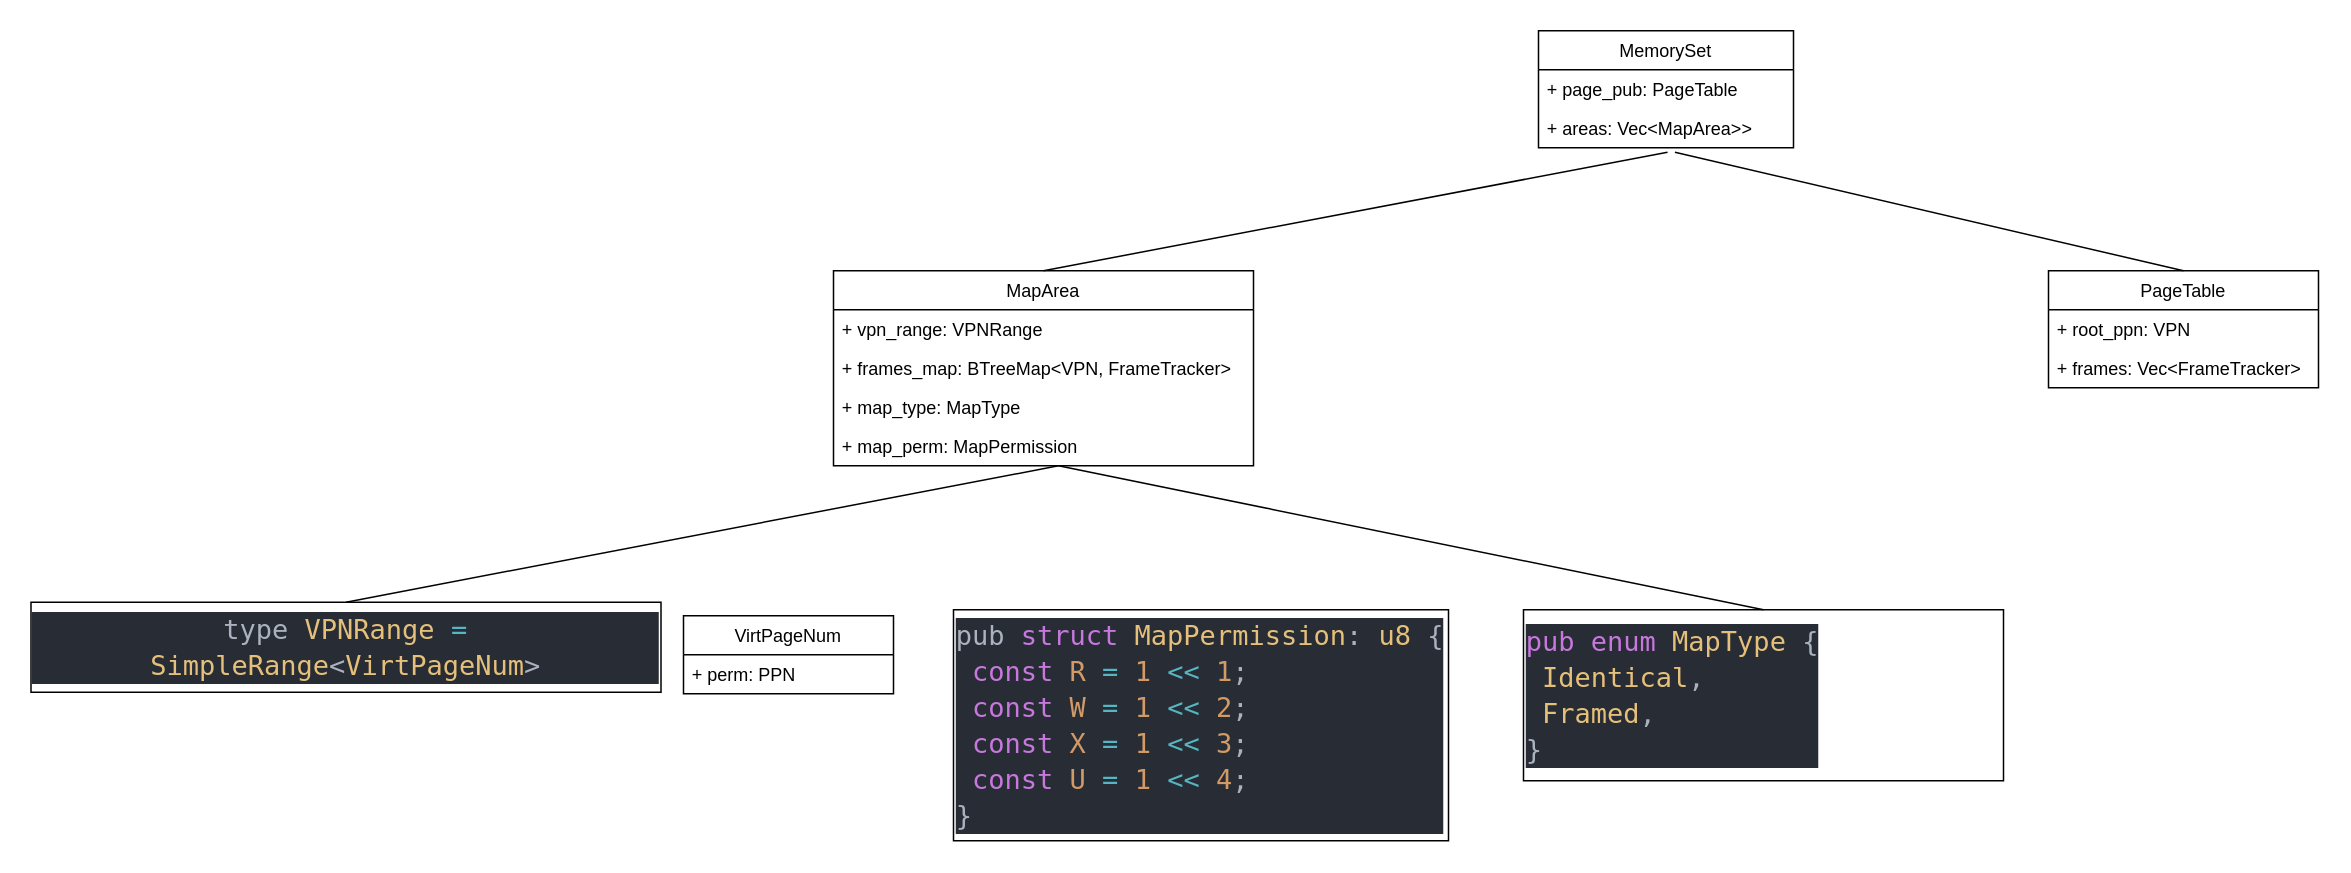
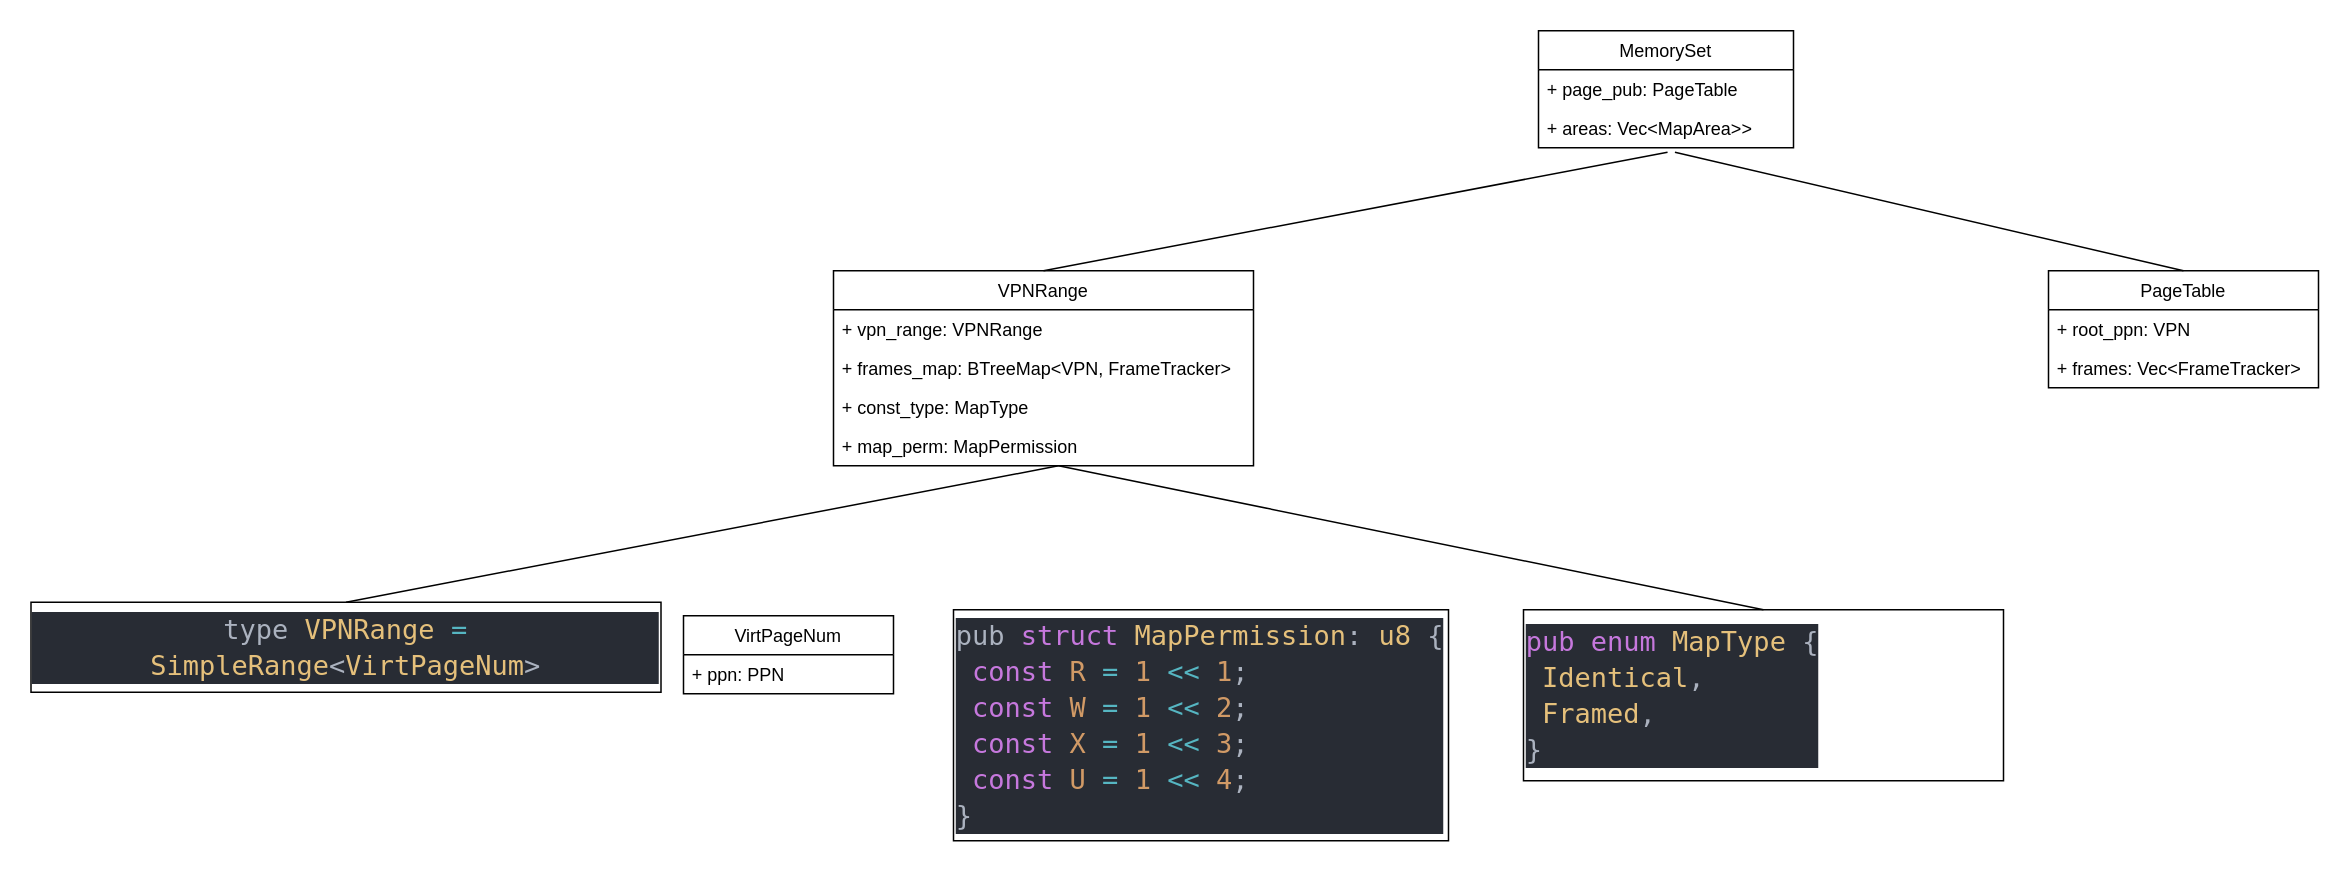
(1043, 291) -> (1043, 291)
(930, 408) -> (940, 408)
(740, 675) -> (735, 675)
